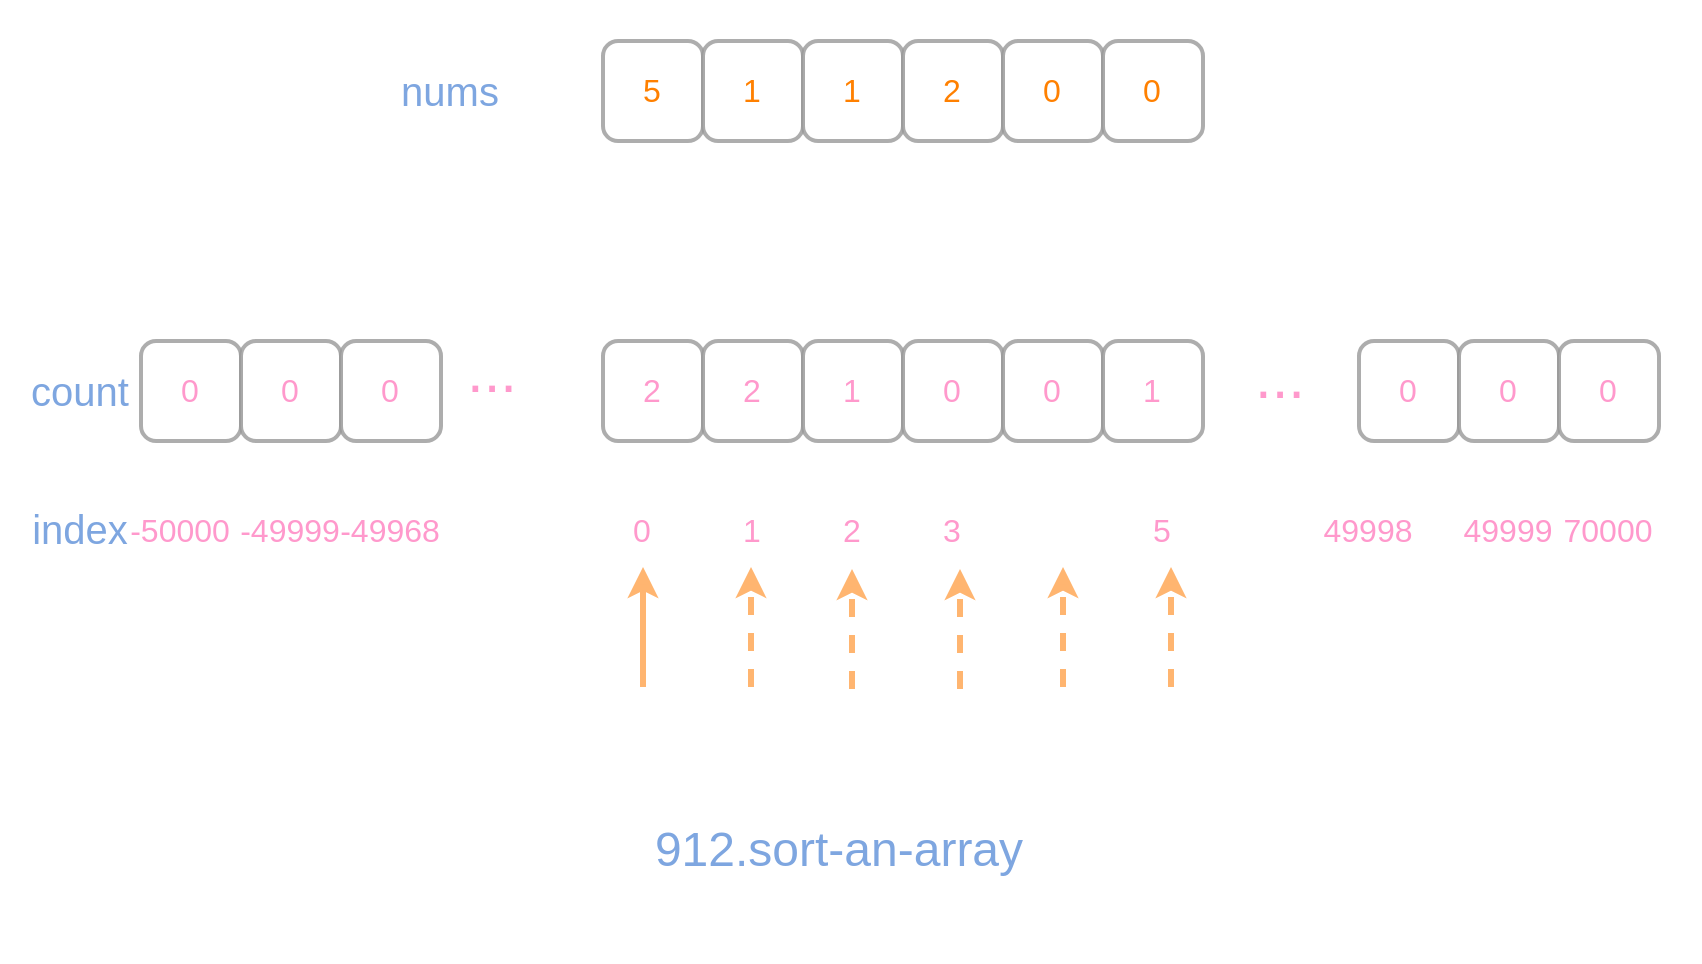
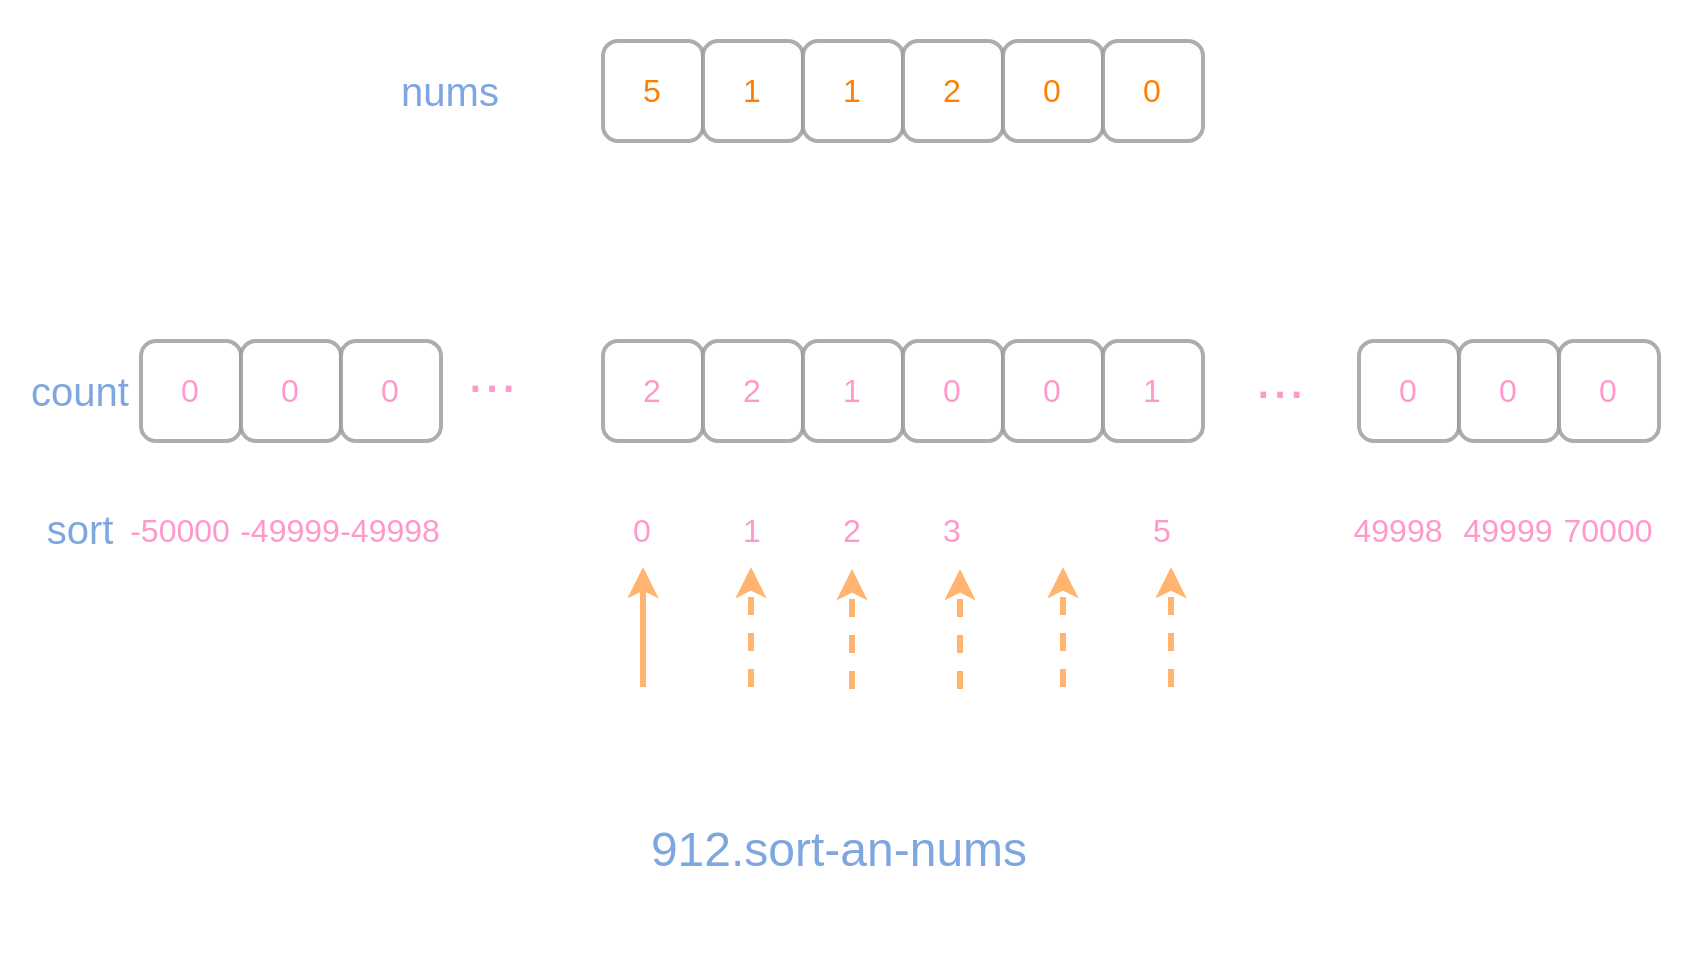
(391, 521) -> (391, 521)
(1369, 521) -> (1399, 521)
(81, 529) -> (81, 529)
(840, 851) -> (840, 851)
